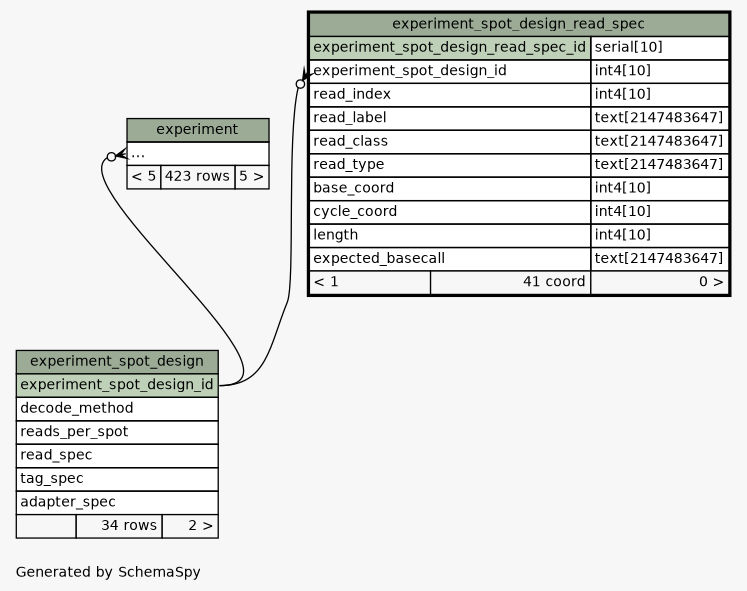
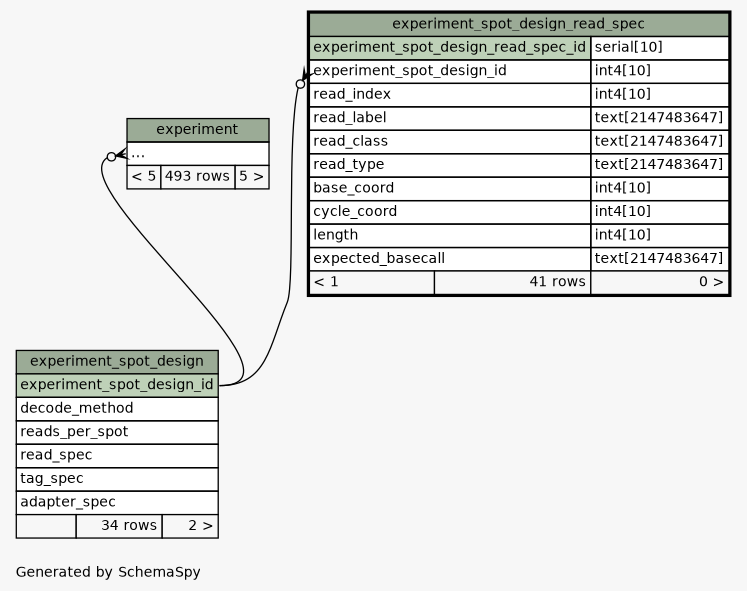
(198, 177) -> (198, 177)
(555, 282) -> (558, 282)
